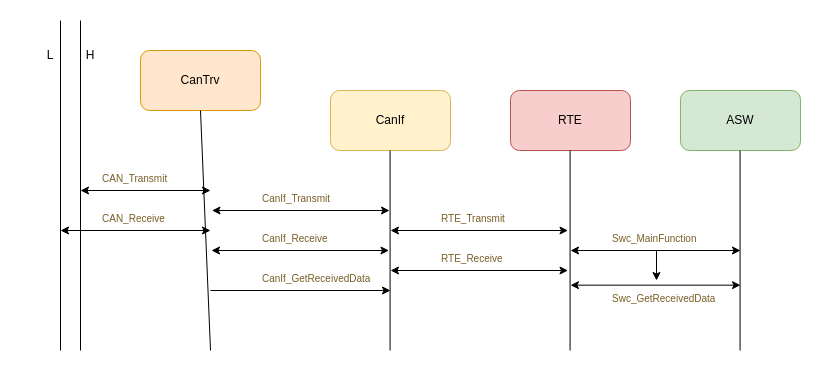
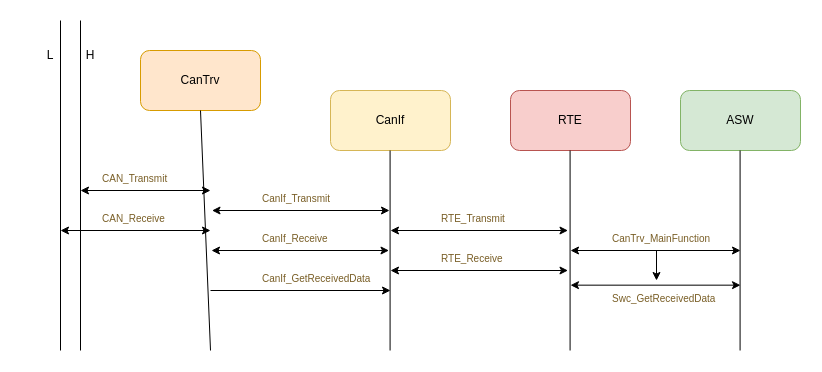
(655, 234) -> (663, 234)
